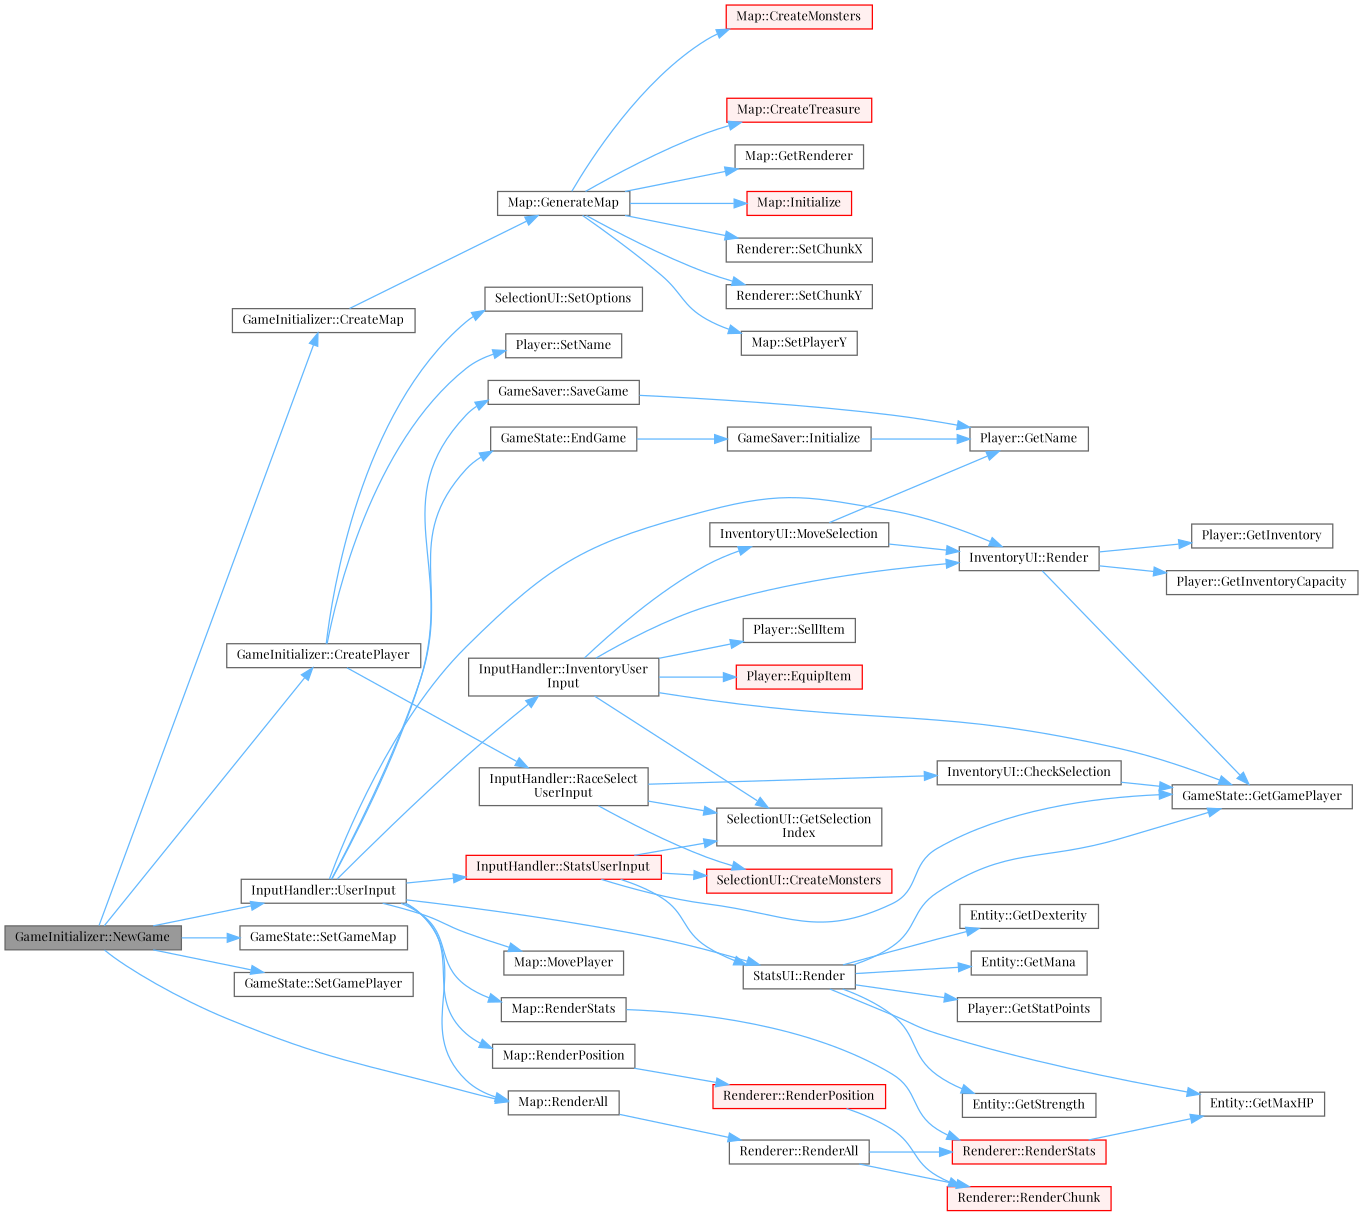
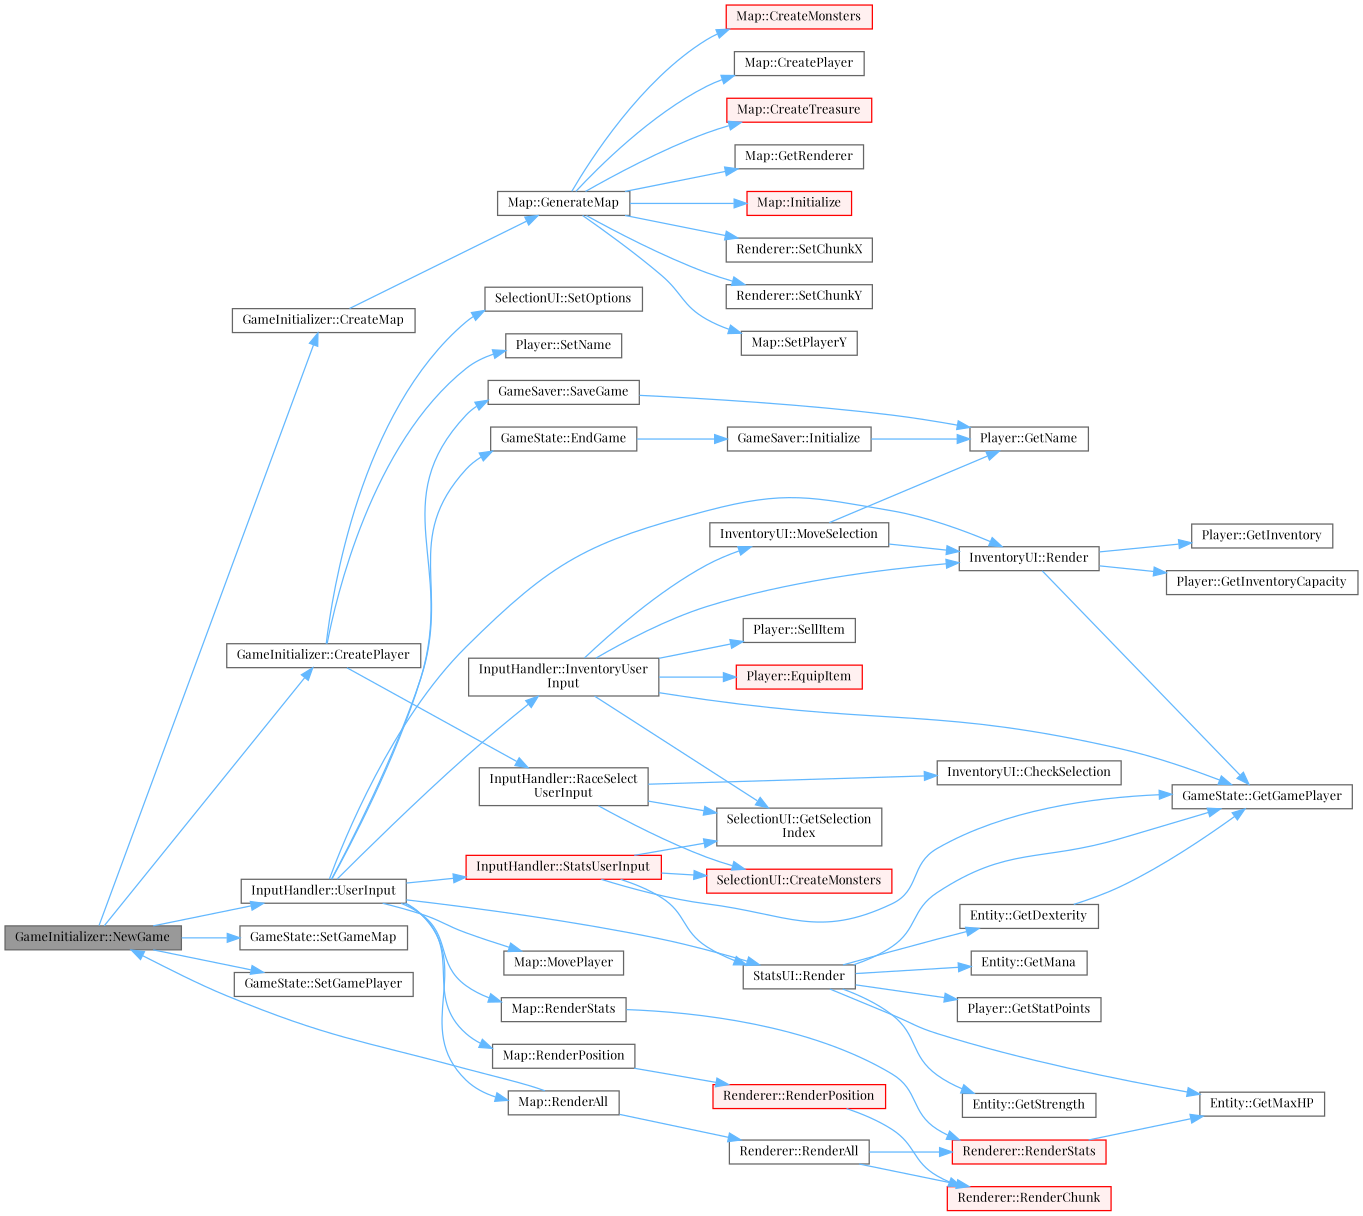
none -> (799, 64)
(1140, 784) -> (1158, 867)
(292, 1044) -> (340, 1036)
